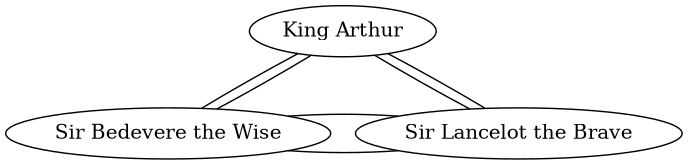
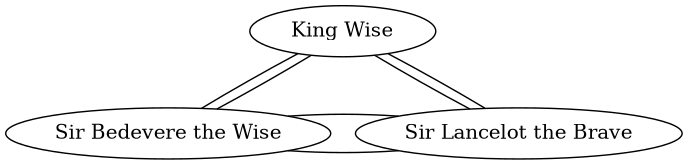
(343, 31) -> (343, 31)
